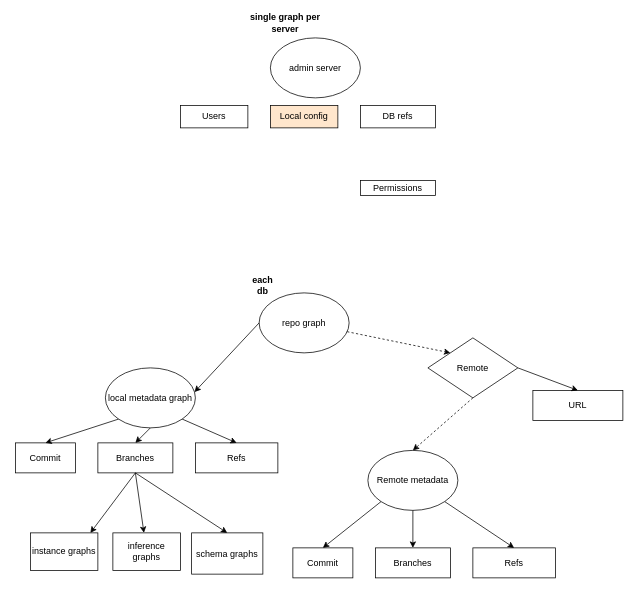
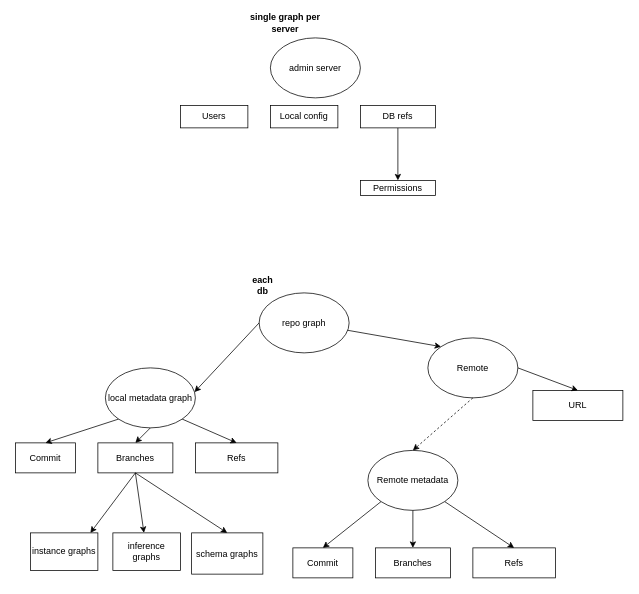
(304, 117) -> (304, 117)
none -> (398, 174)
(396, 342) -> (392, 338)
(473, 368) -> (473, 368)
